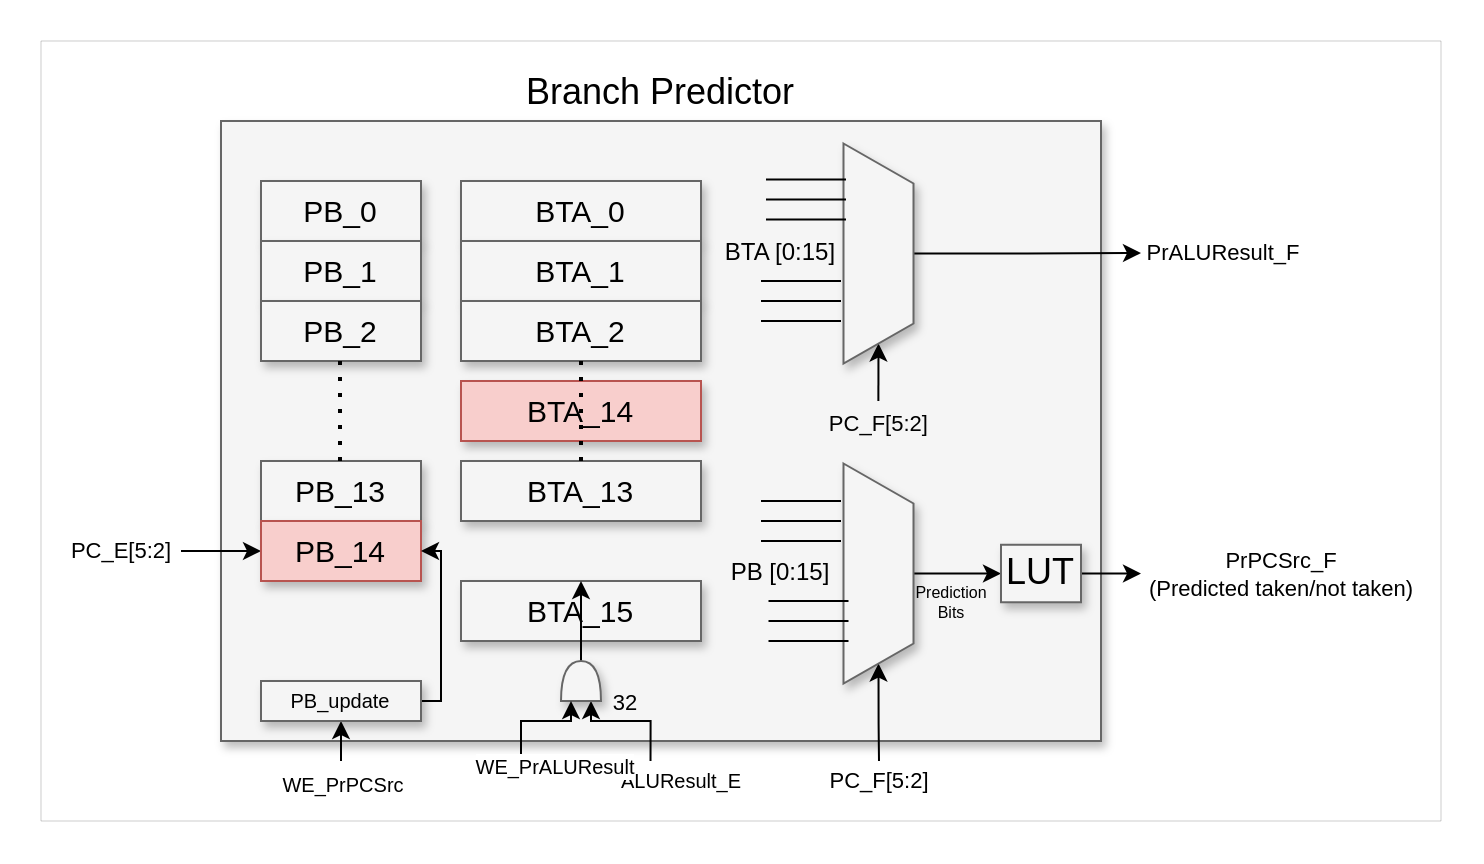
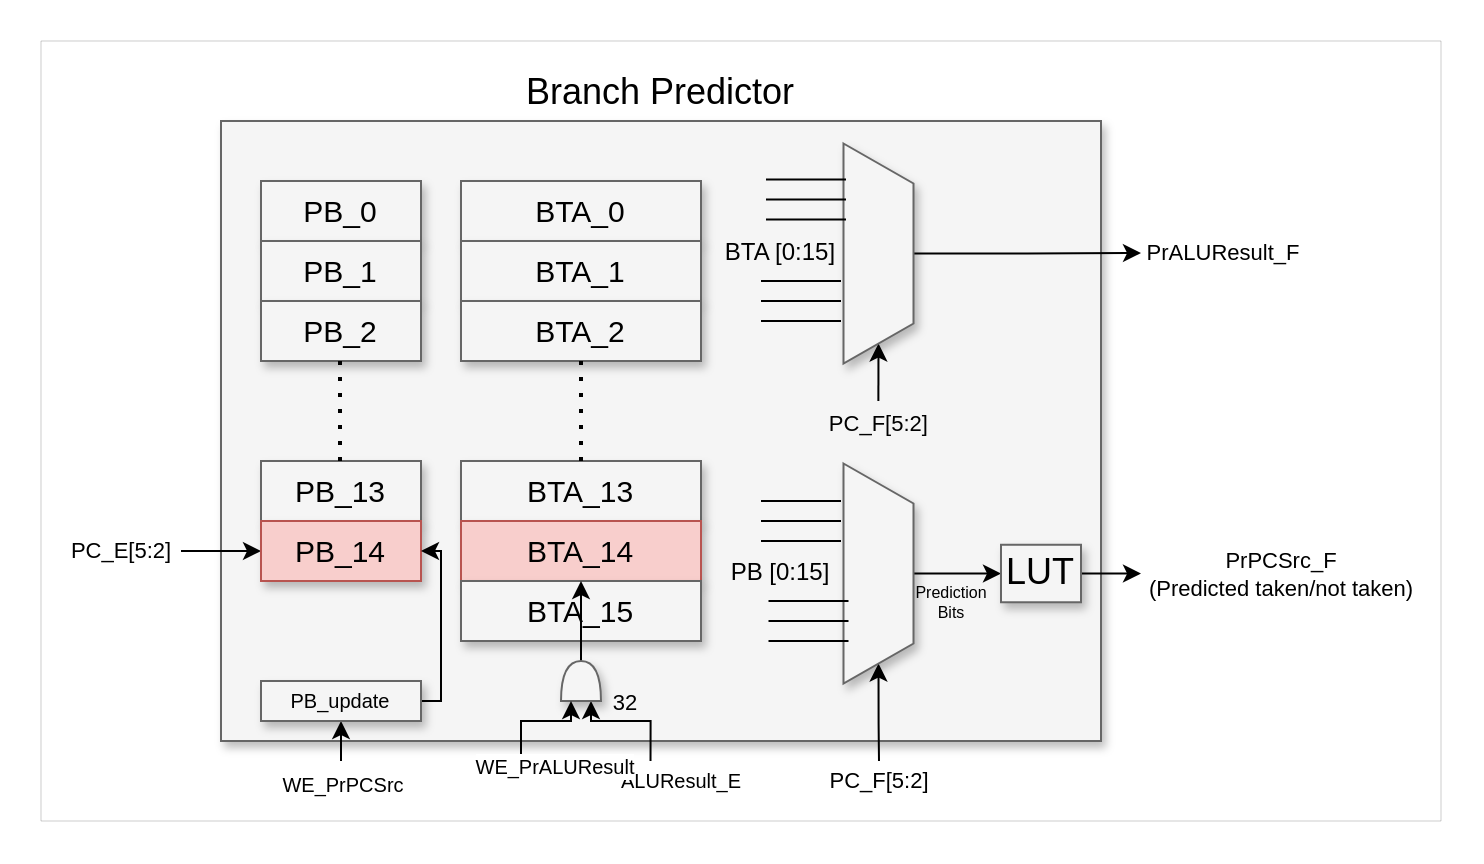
(581, 411) -> (581, 551)
